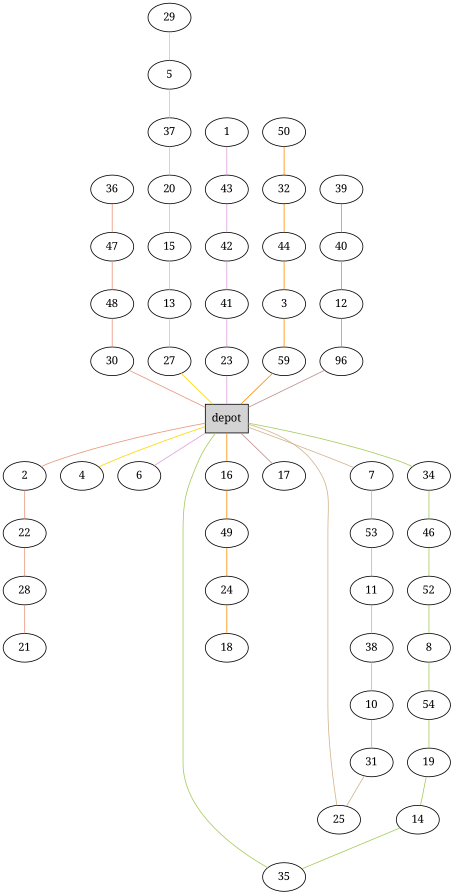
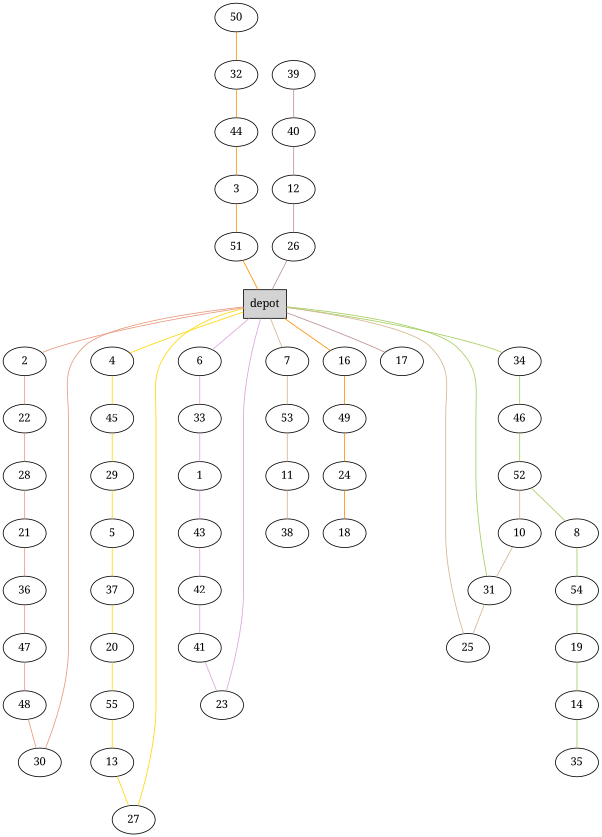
(170, 247) -> (112, 705)
(284, 361) -> (236, 247)
(341, 361) -> (294, 247)
none -> (112, 419)
none -> (200, 419)
none -> (25, 562)
(183, 665) -> (473, 371)
(372, 677) -> (520, 505)
